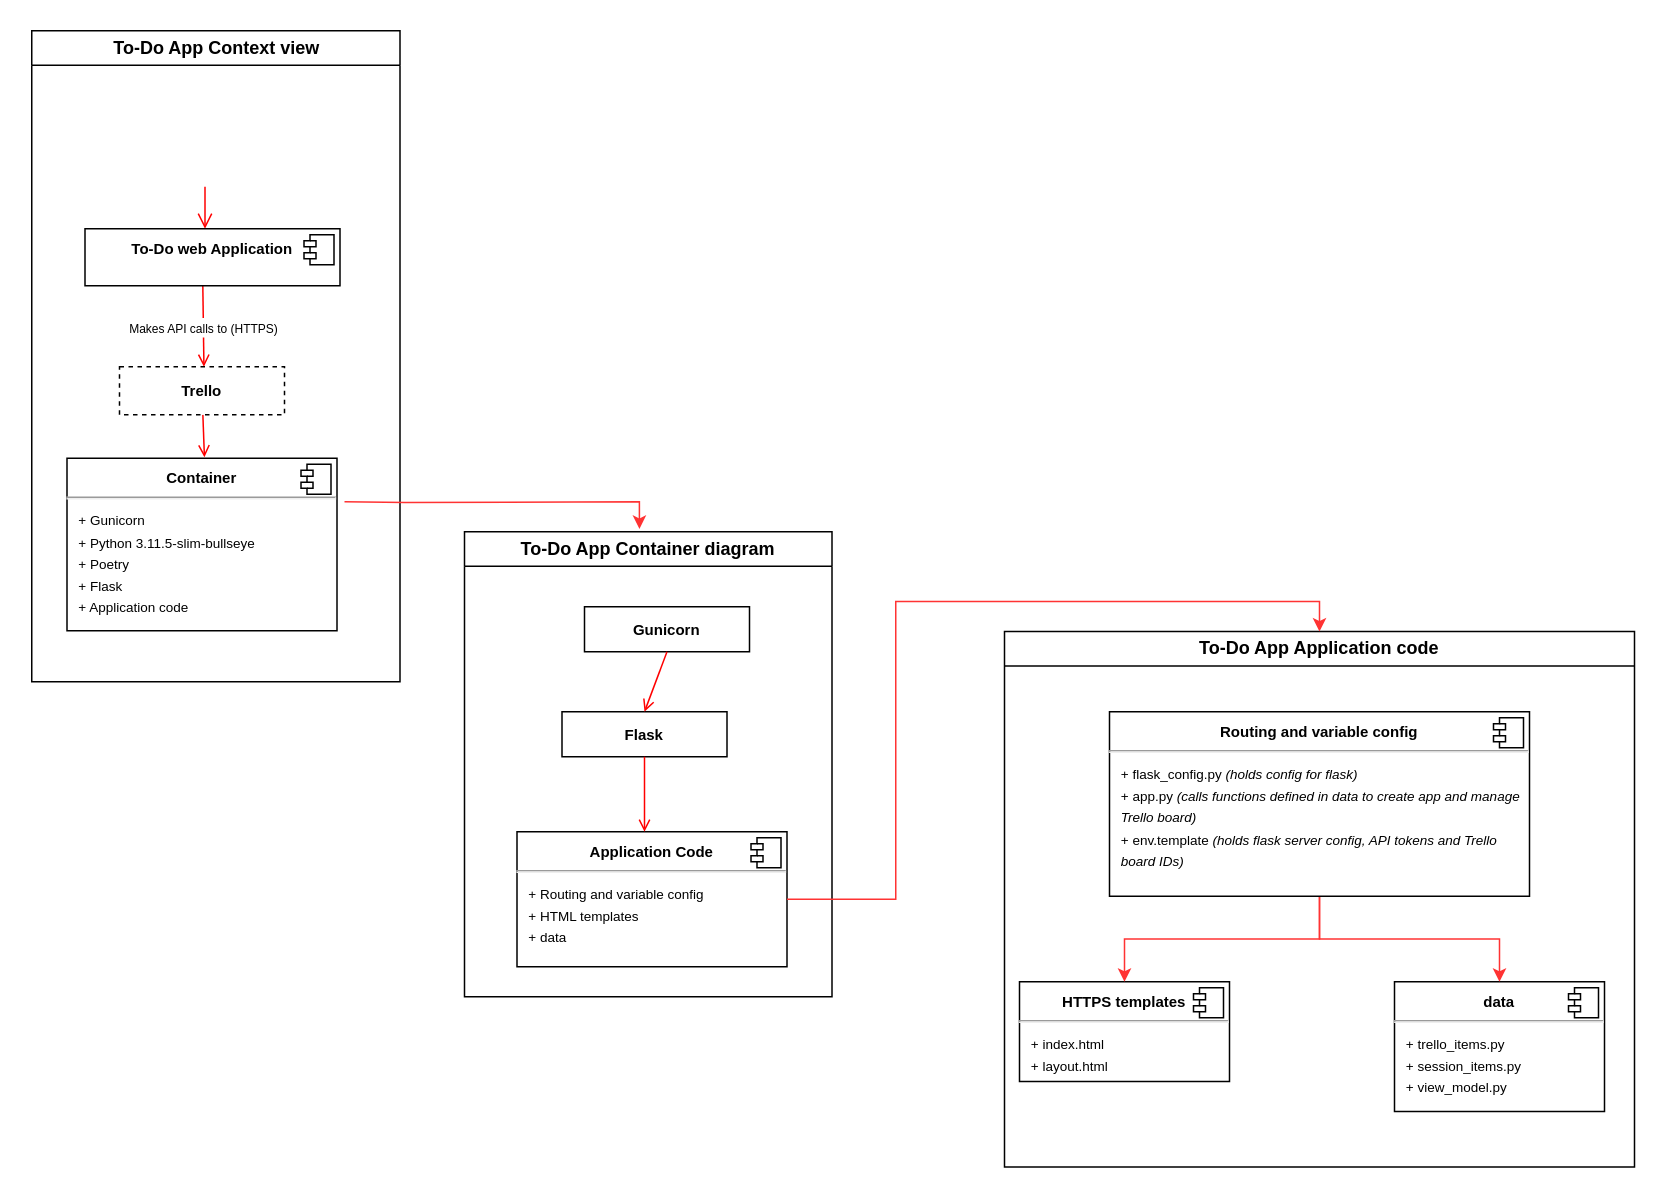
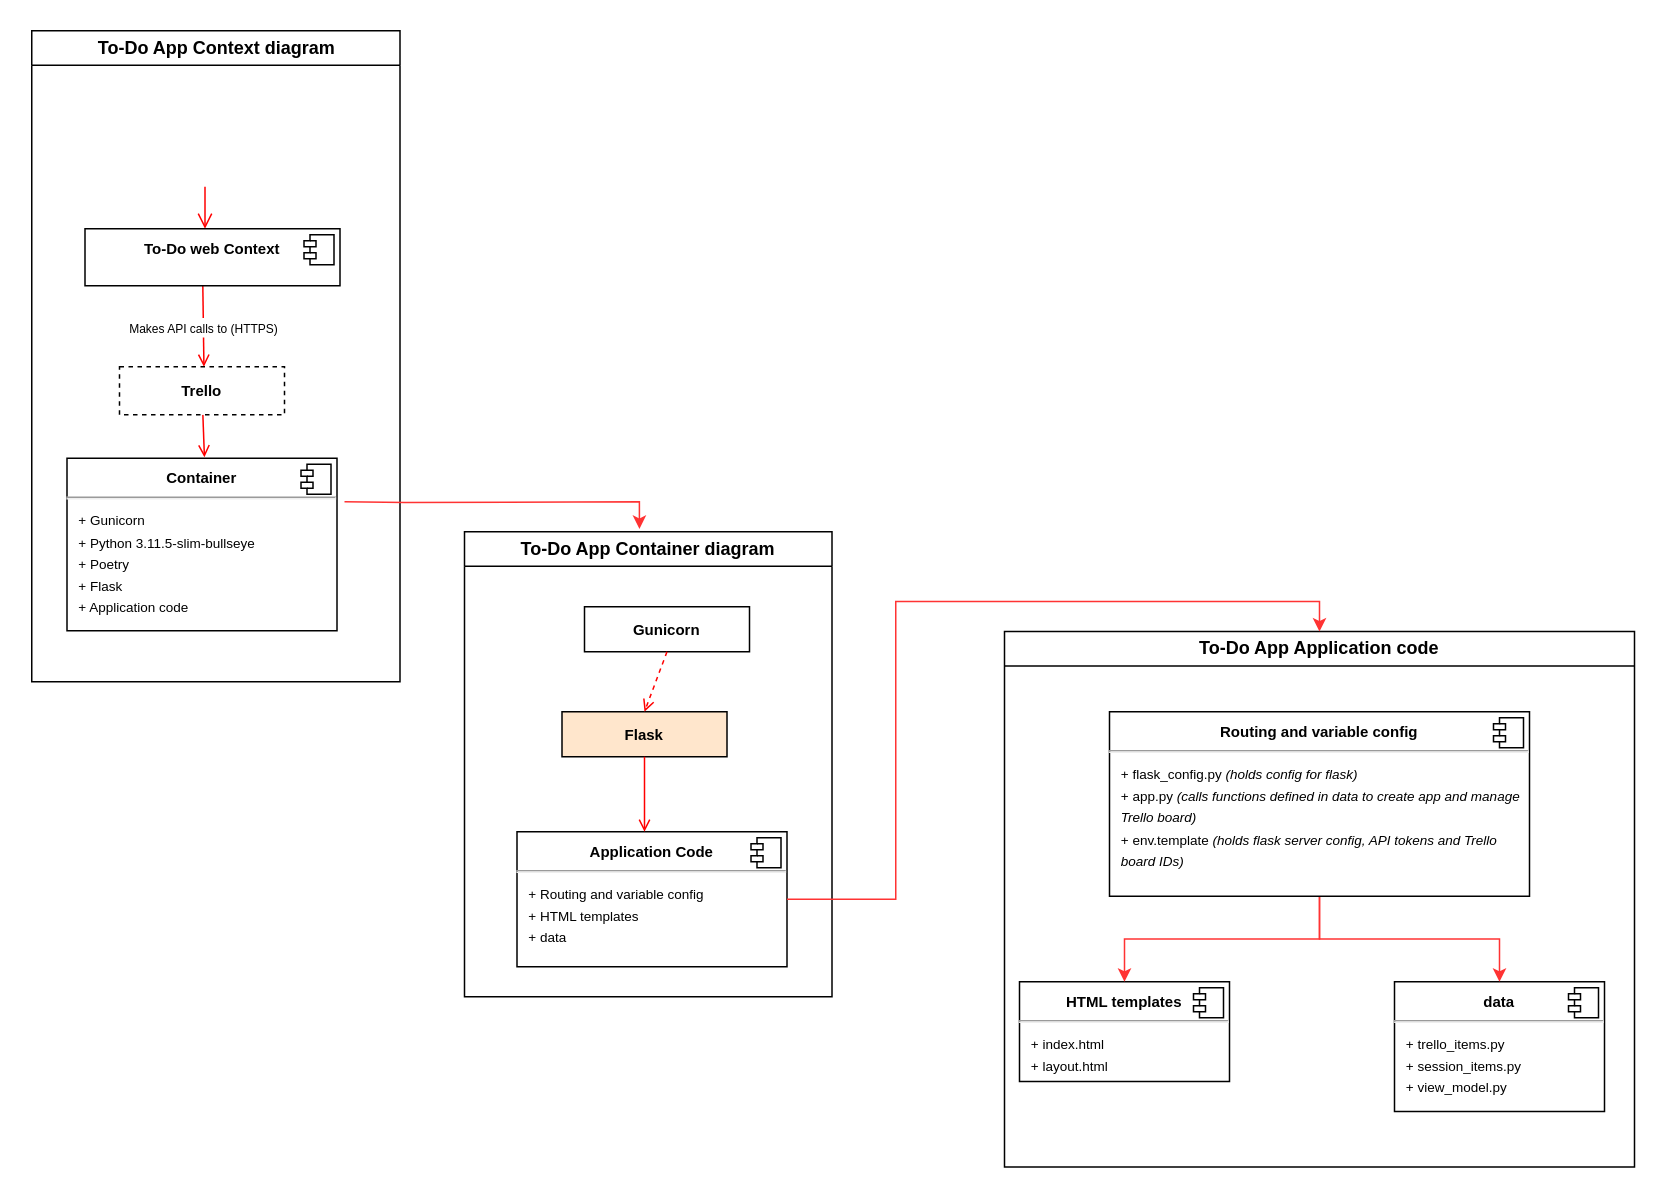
(217, 49) -> (217, 49)
(179, 229) -> (166, 229)
(656, 681) -> (656, 681)
(644, 734) -> (644, 734)
(1090, 982) -> (1085, 982)
